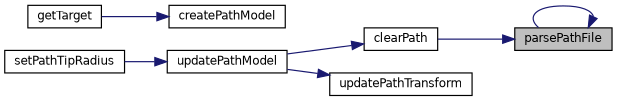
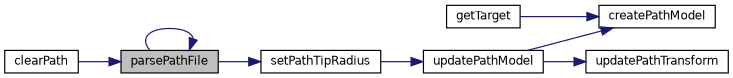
(320, 50) -> (565, 41)
none -> (233, 62)
